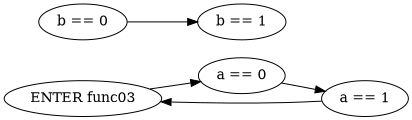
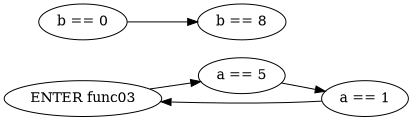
(242, 22) -> (242, 22)
(242, 76) -> (242, 76)
